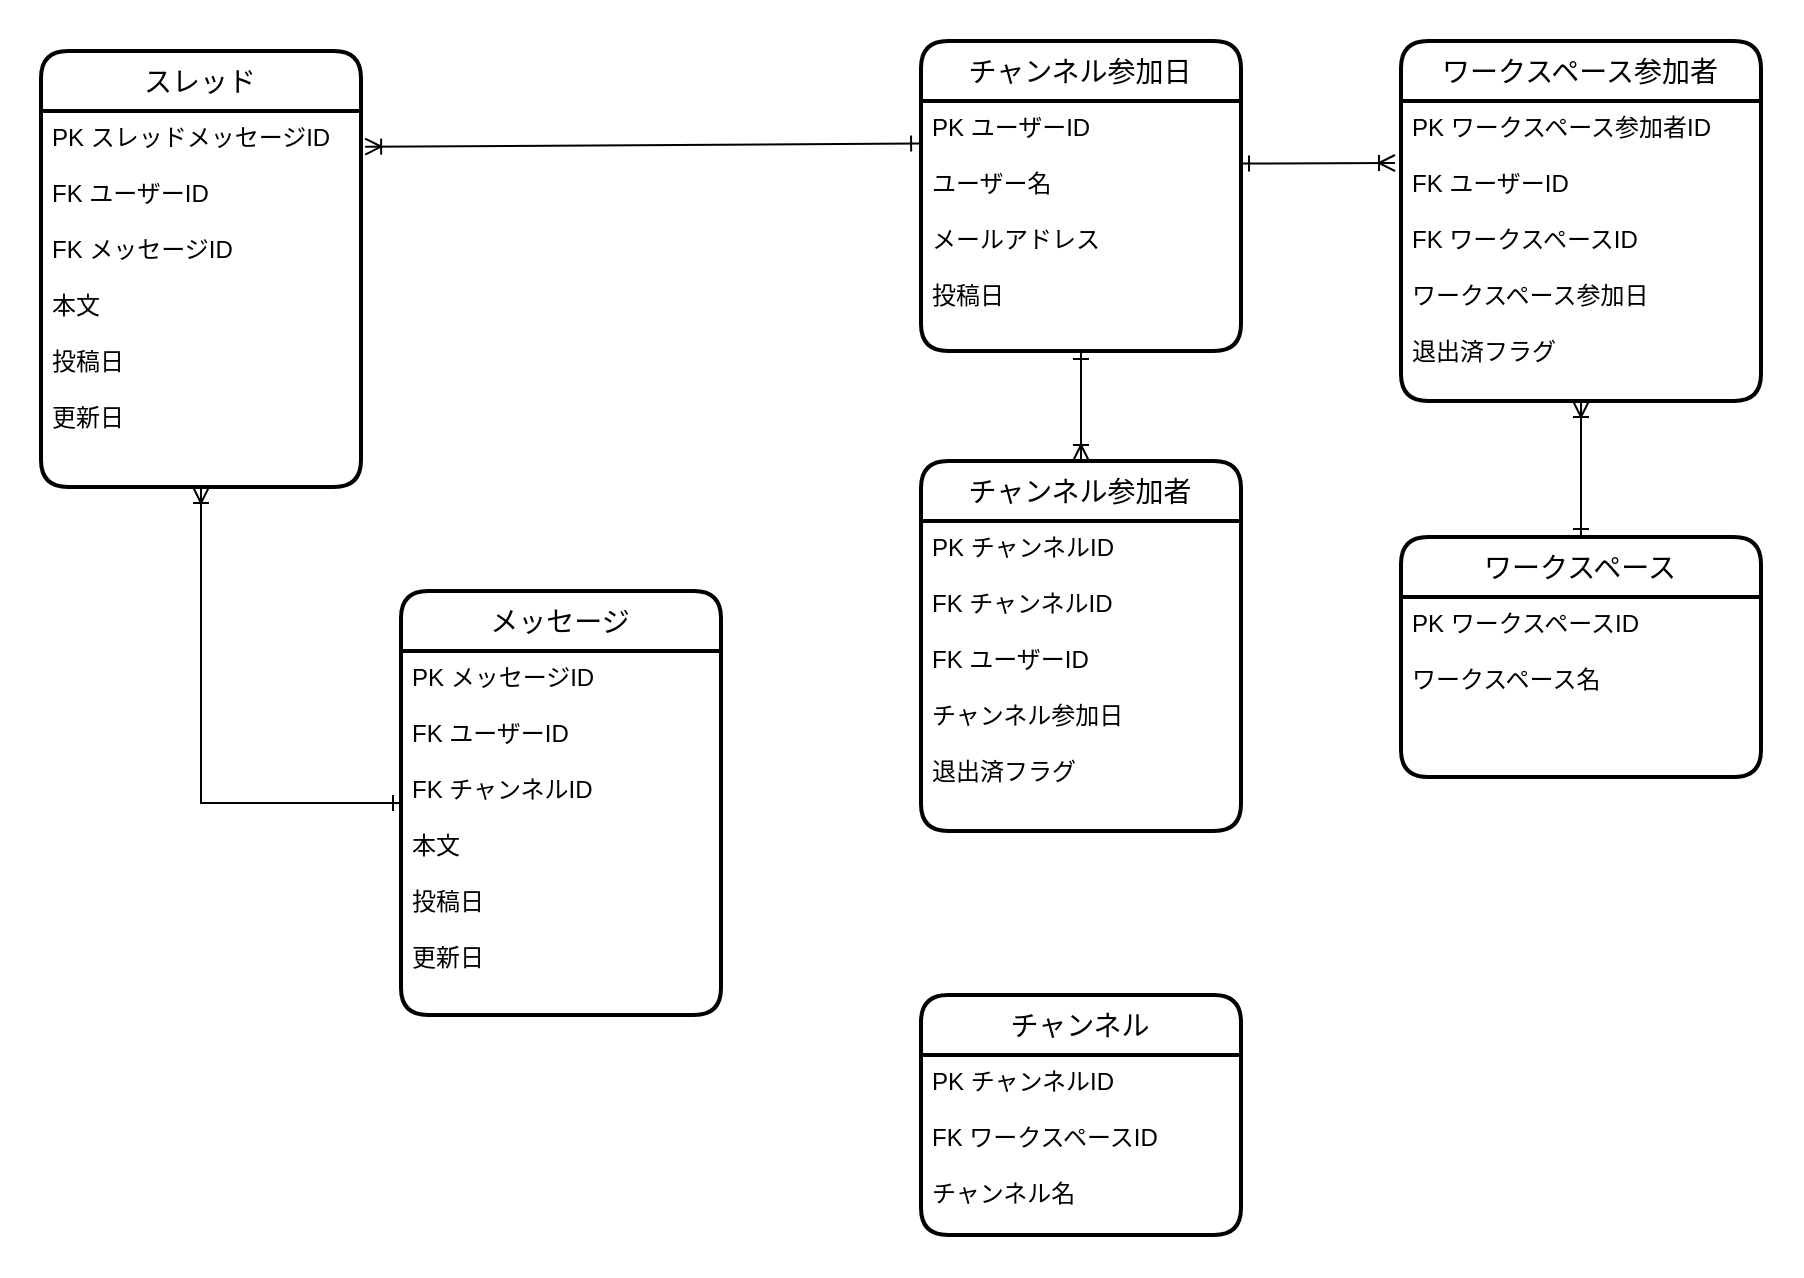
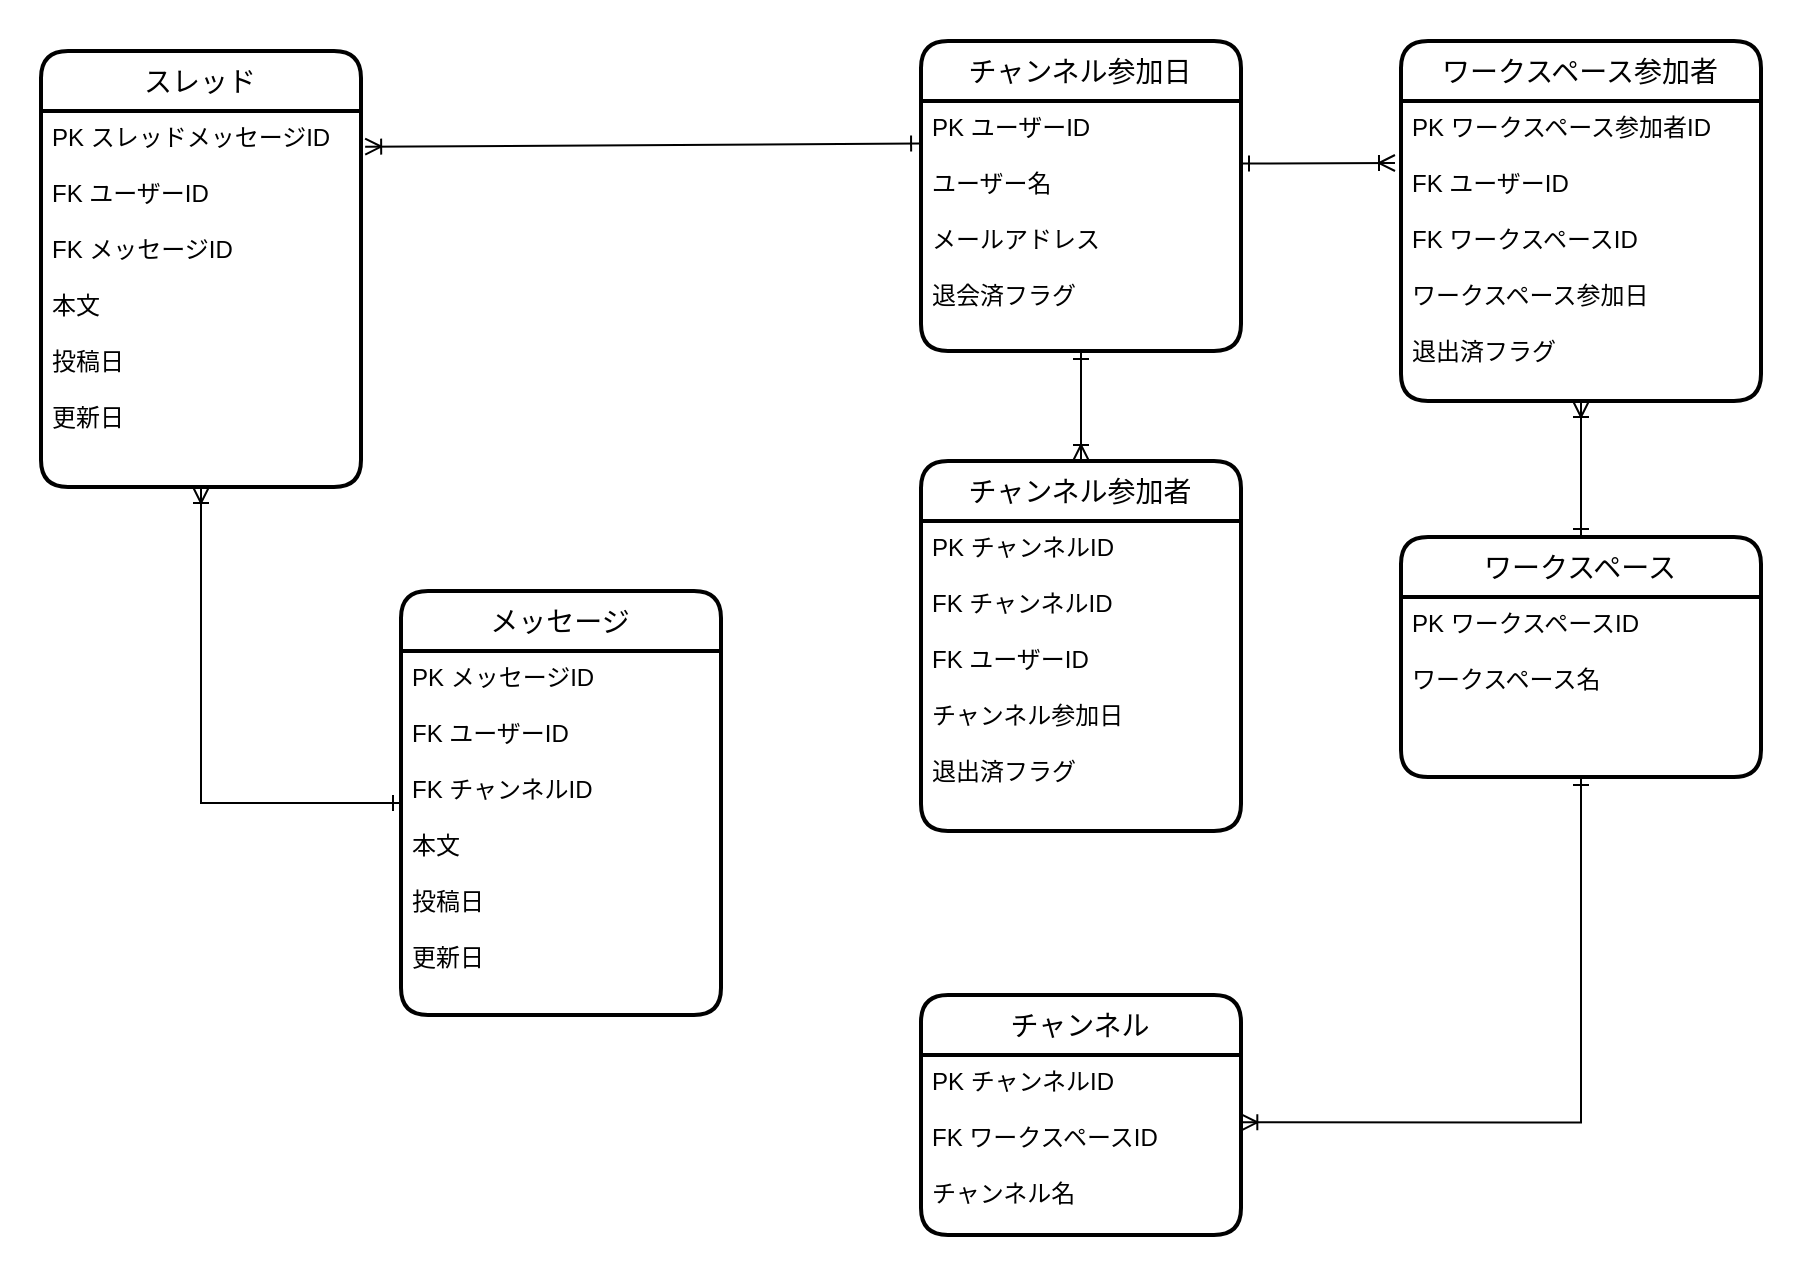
(1010, 128) -> (1010, 128)
none -> (1581, 1119)
